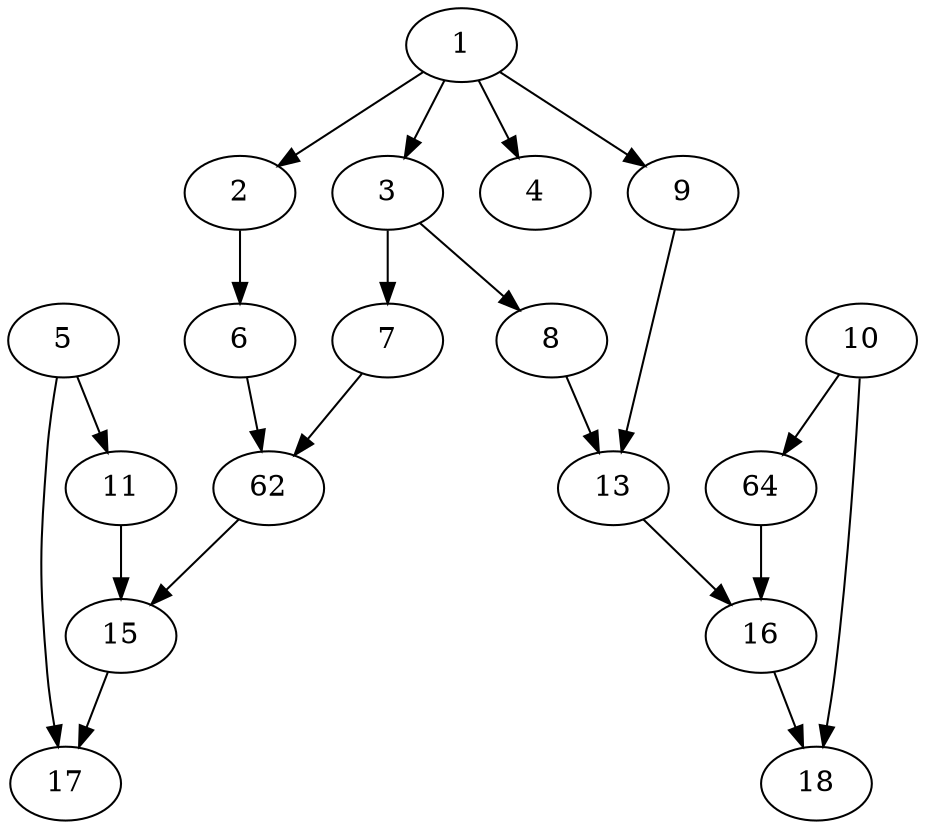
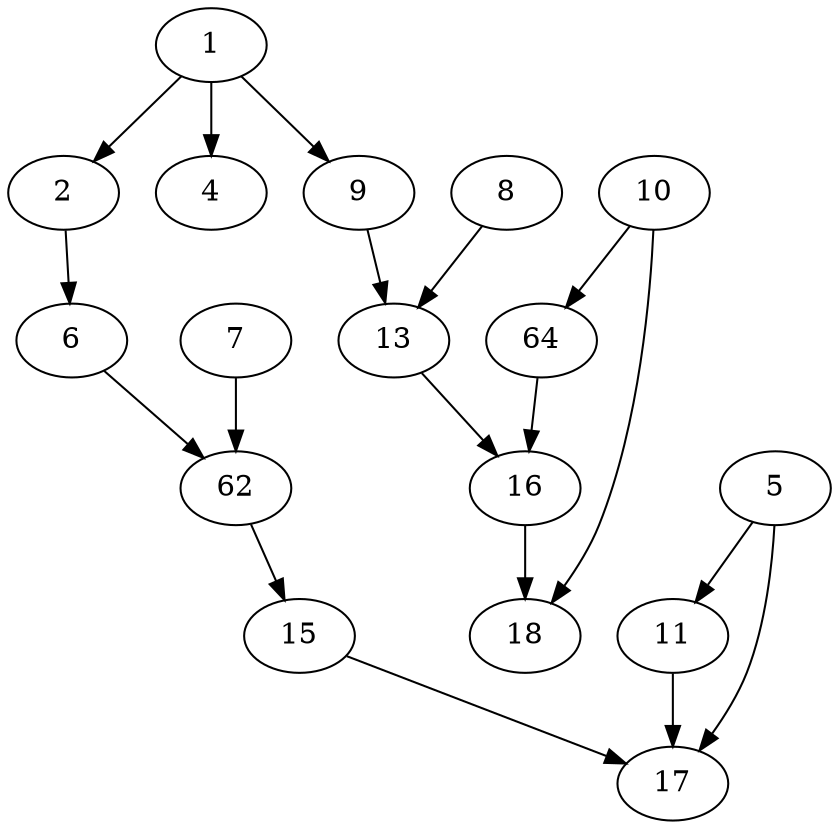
(388, 193) -> none
(121, 552) -> (673, 700)
